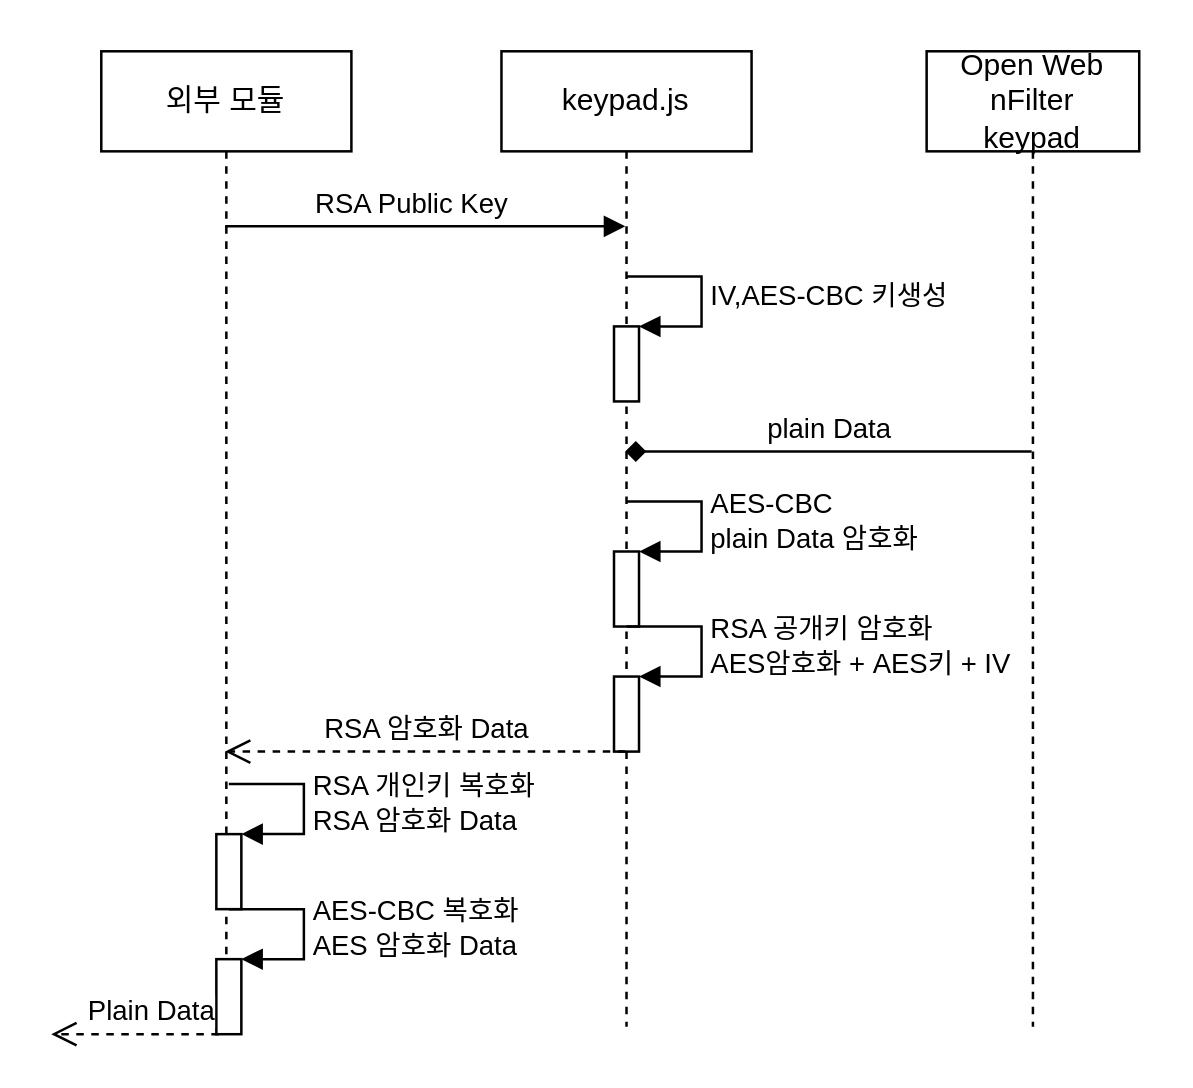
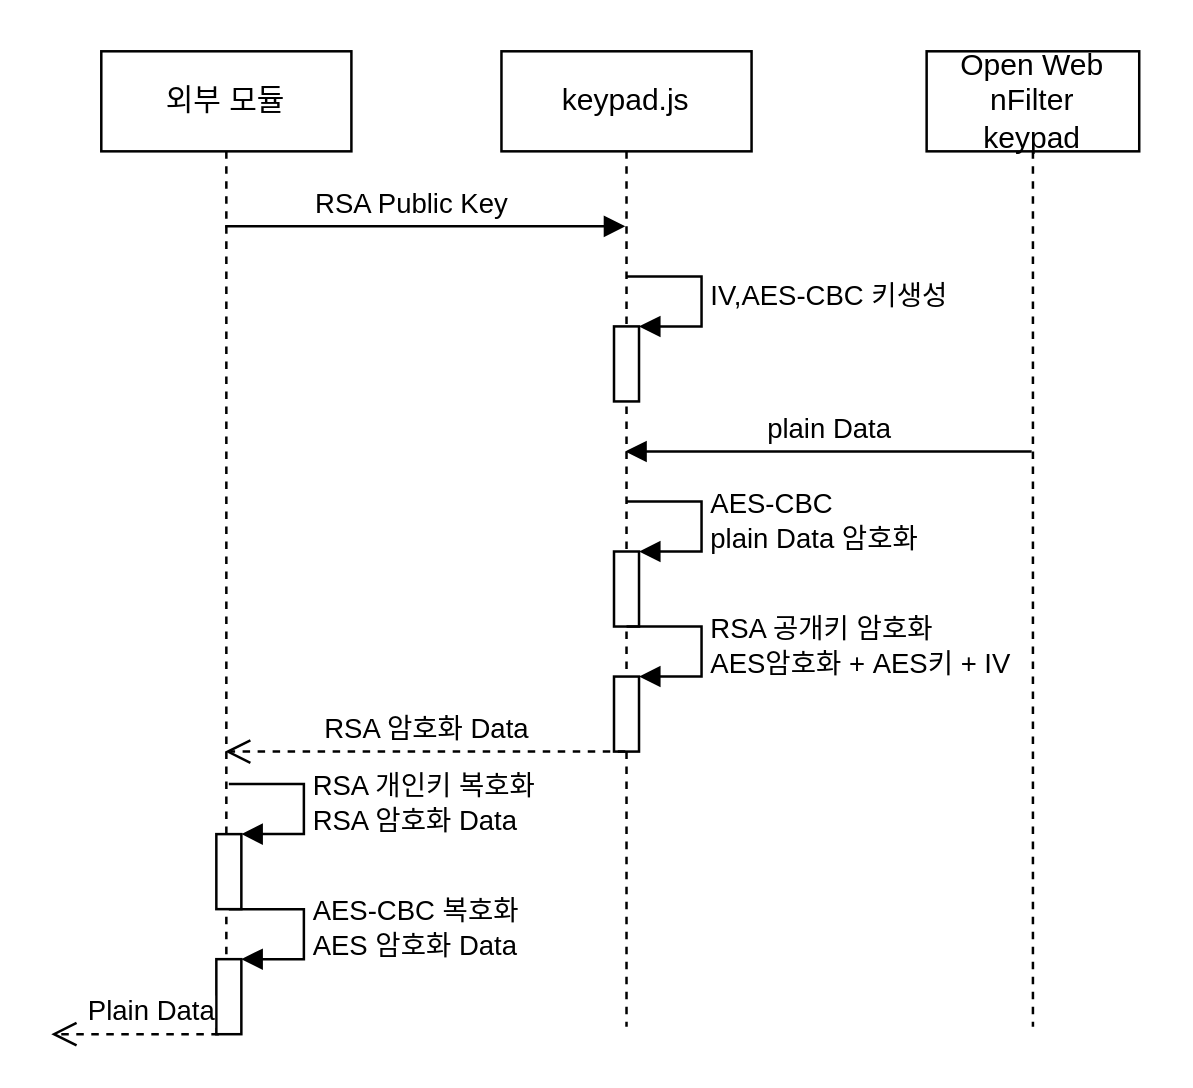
(646, 451) -> (647, 451)
